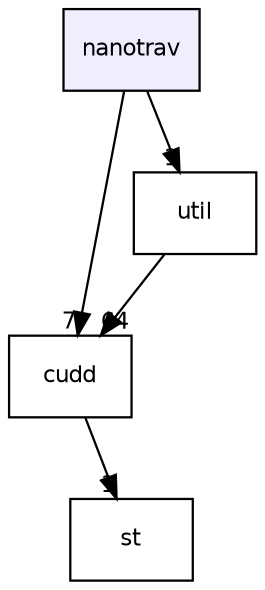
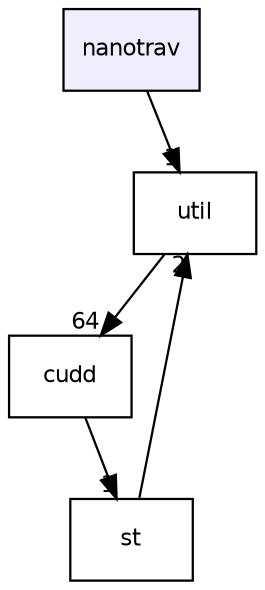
(103, 202) -> none
none -> (161, 388)
